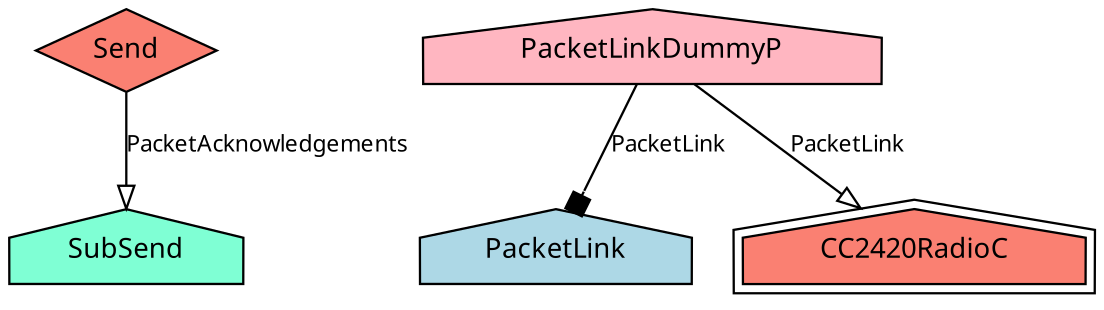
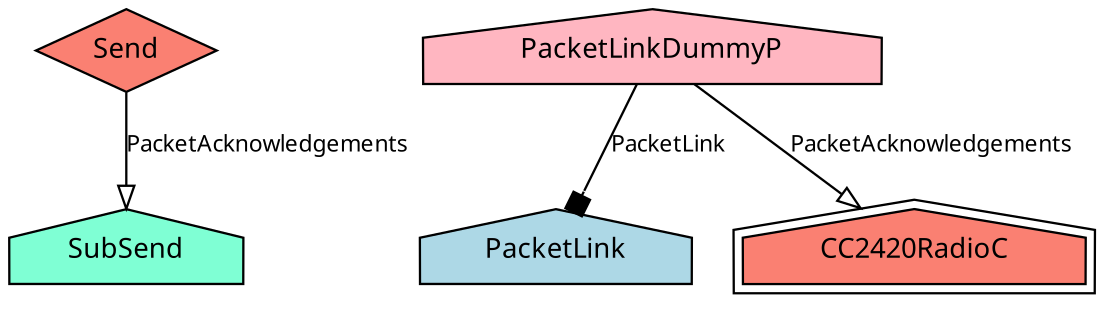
(848, 146) -> (931, 146)
